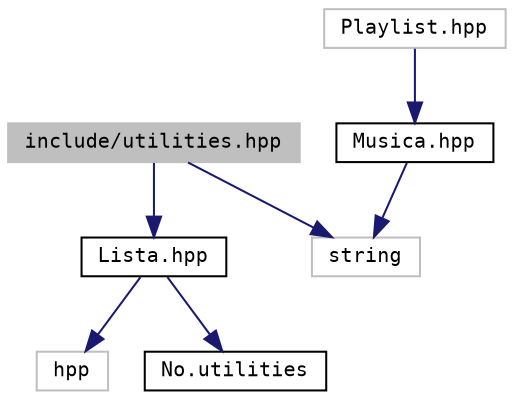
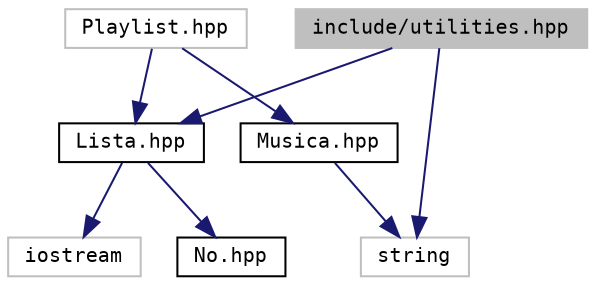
none -> (146, 76)
(72, 371) -> (74, 257)
(235, 371) -> (231, 257)
